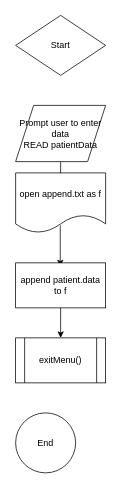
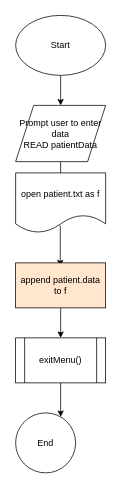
(60, 45) -> (60, 45)
none -> (60, 87)
(60, 194) -> (60, 194)
(60, 285) -> (60, 285)
none -> (60, 397)
